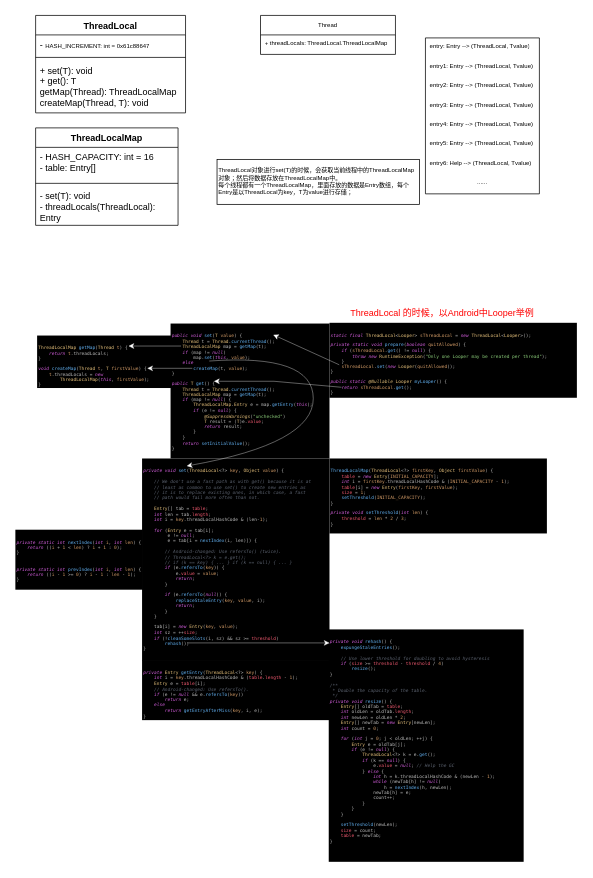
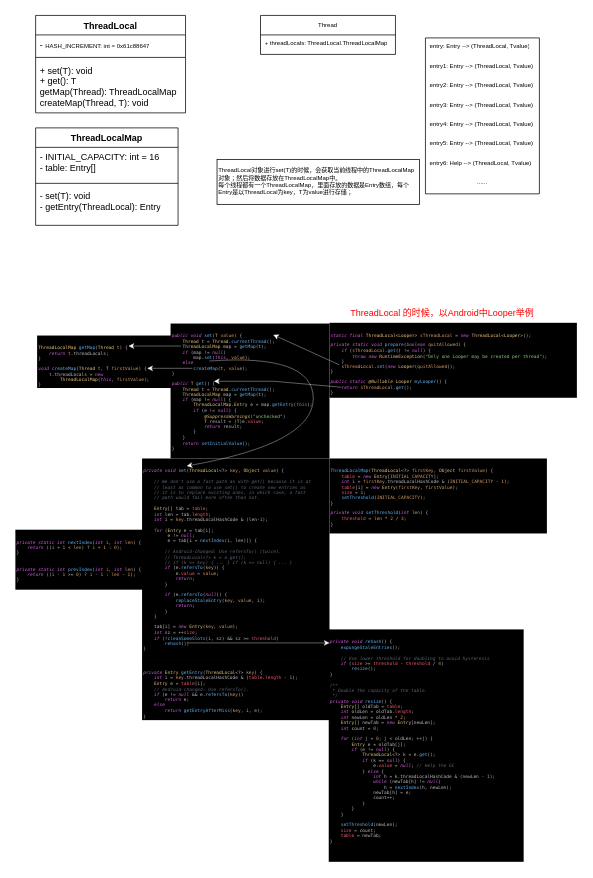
(96, 163) -> (104, 163)
(108, 208) -> (108, 208)
